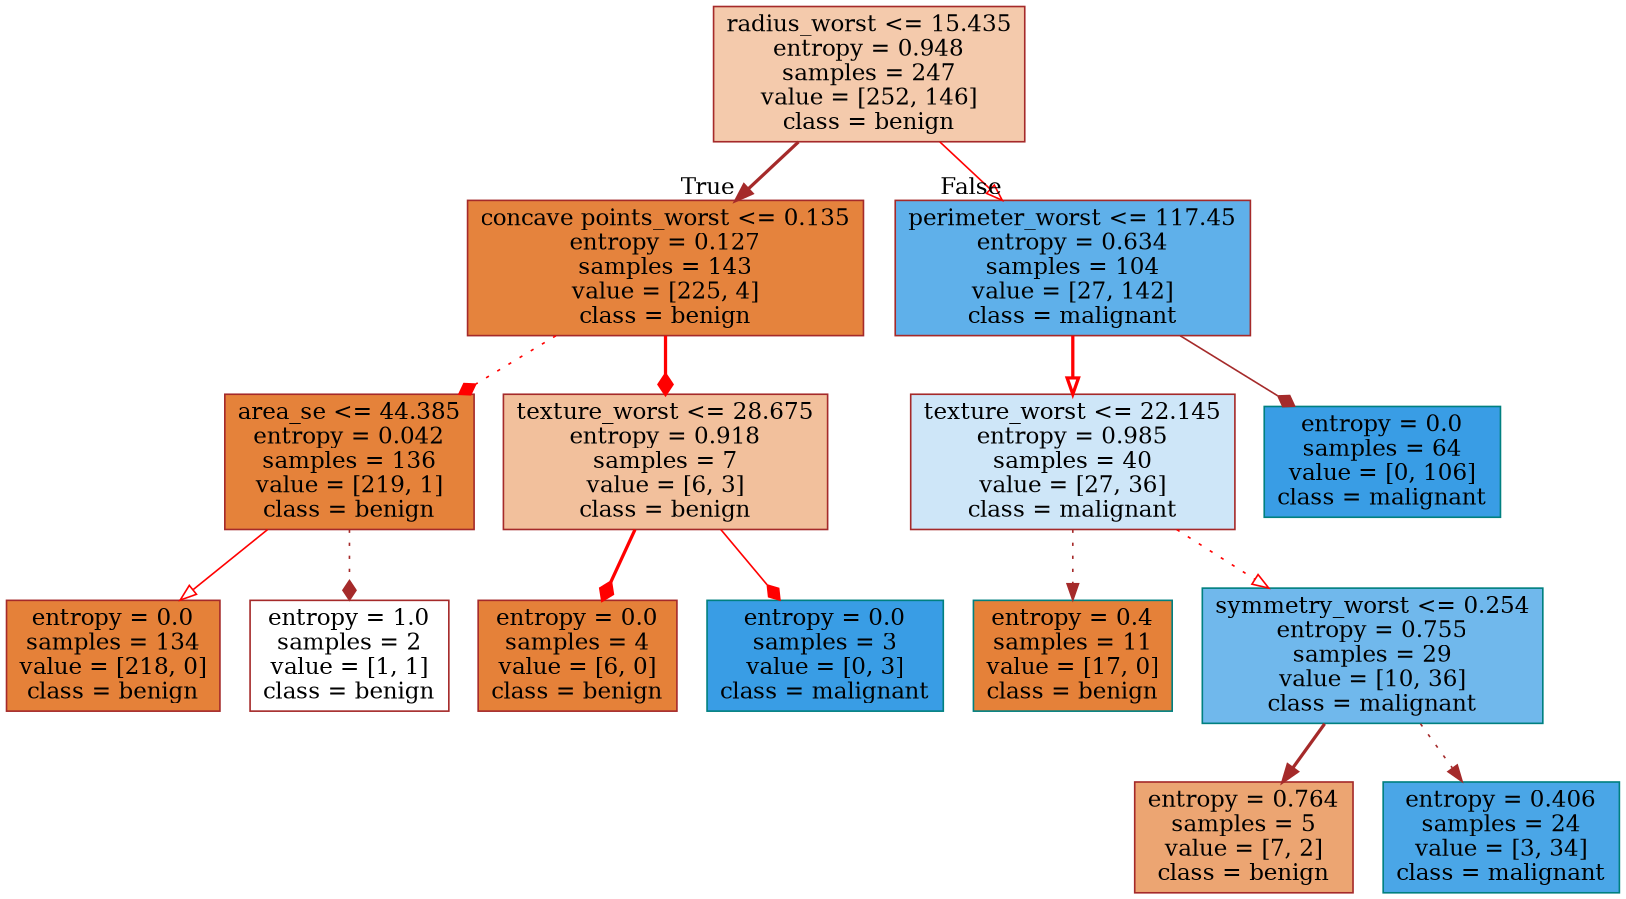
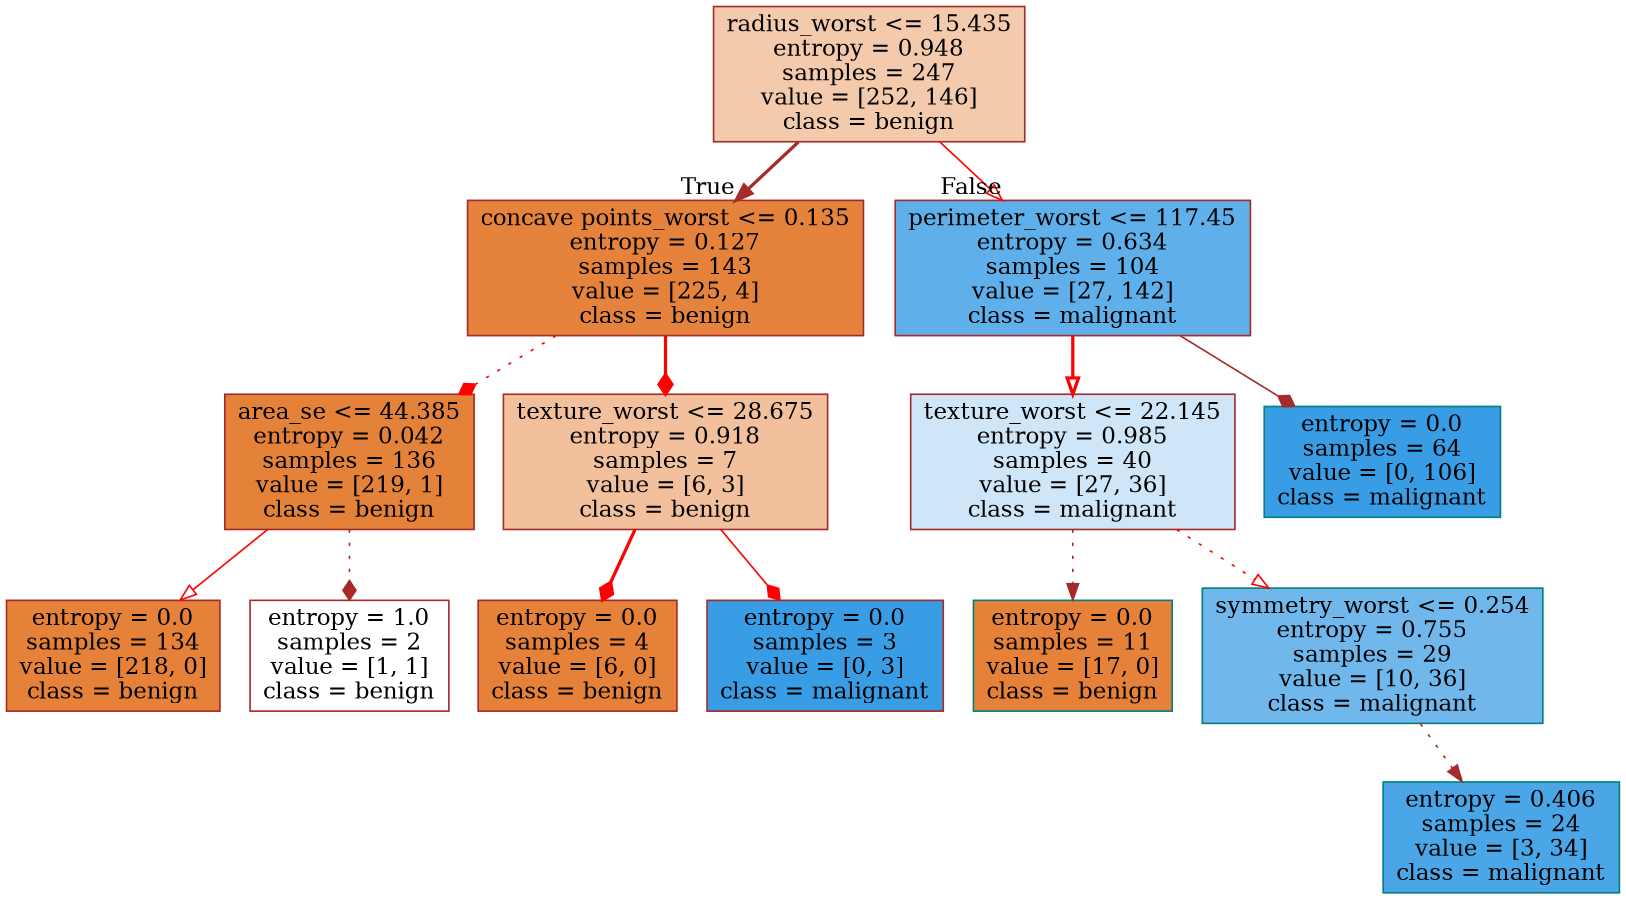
(825, 656) -> (825, 656)
(1073, 656) -> (1073, 656)
(1244, 837) -> none
